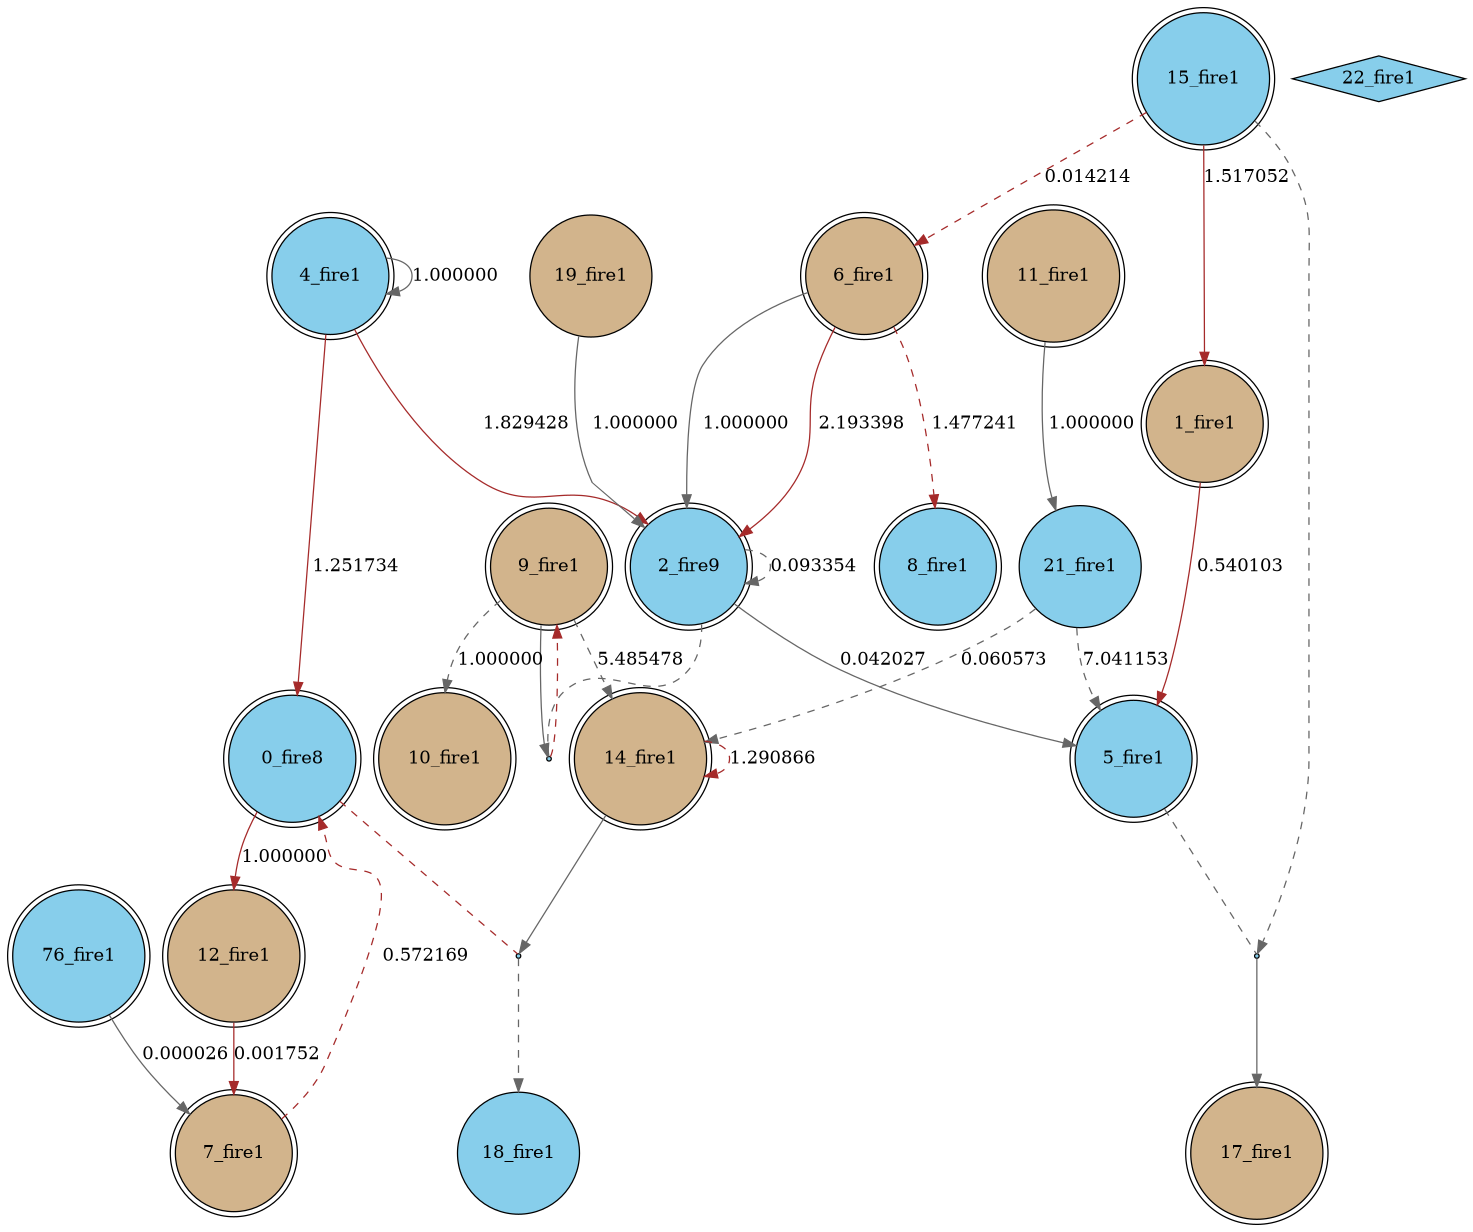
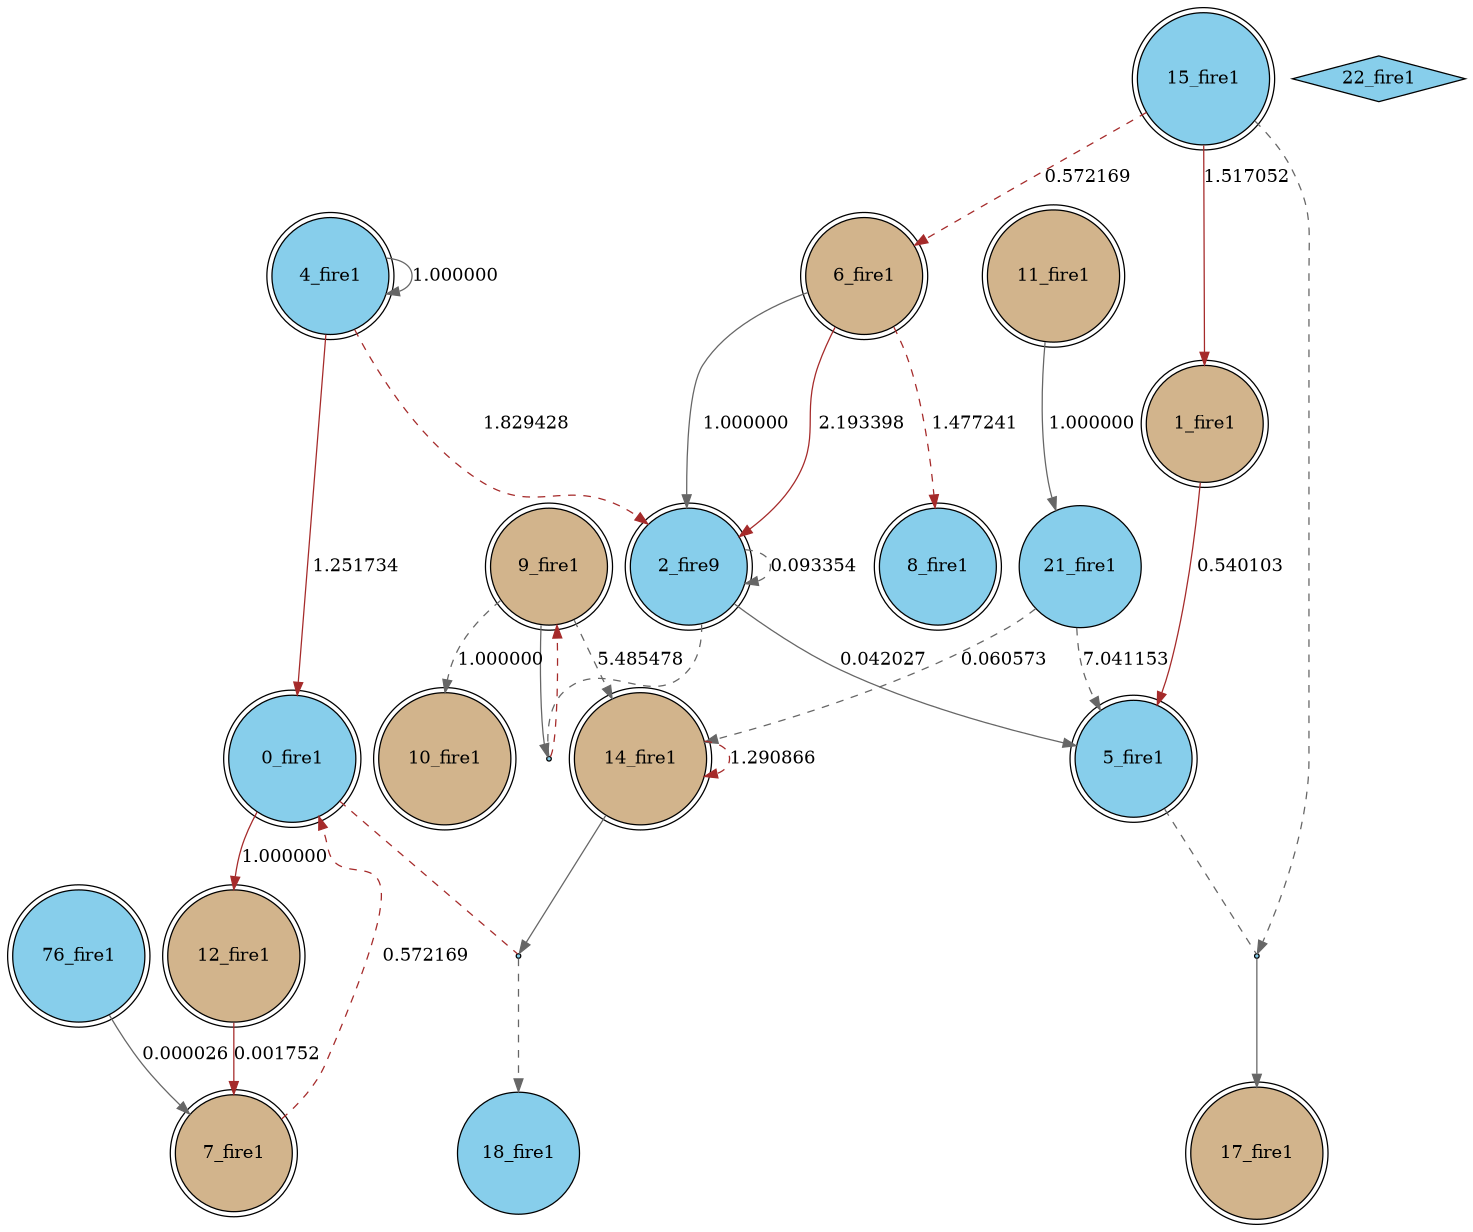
(1088, 177) -> (1088, 177)
(591, 276) -> none
(466, 471) -> (466, 471)
(292, 759) -> (292, 759)
